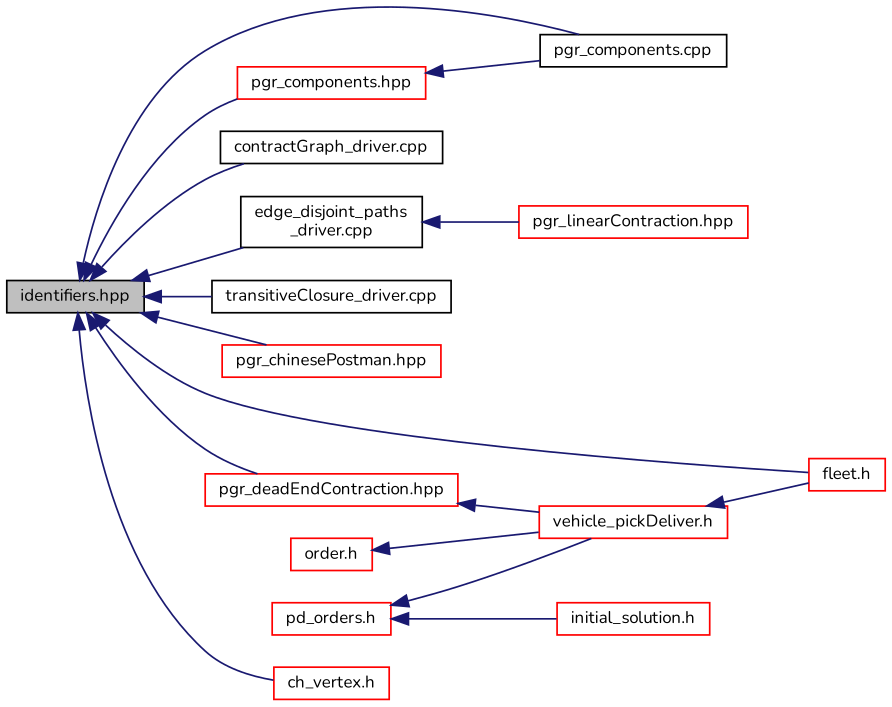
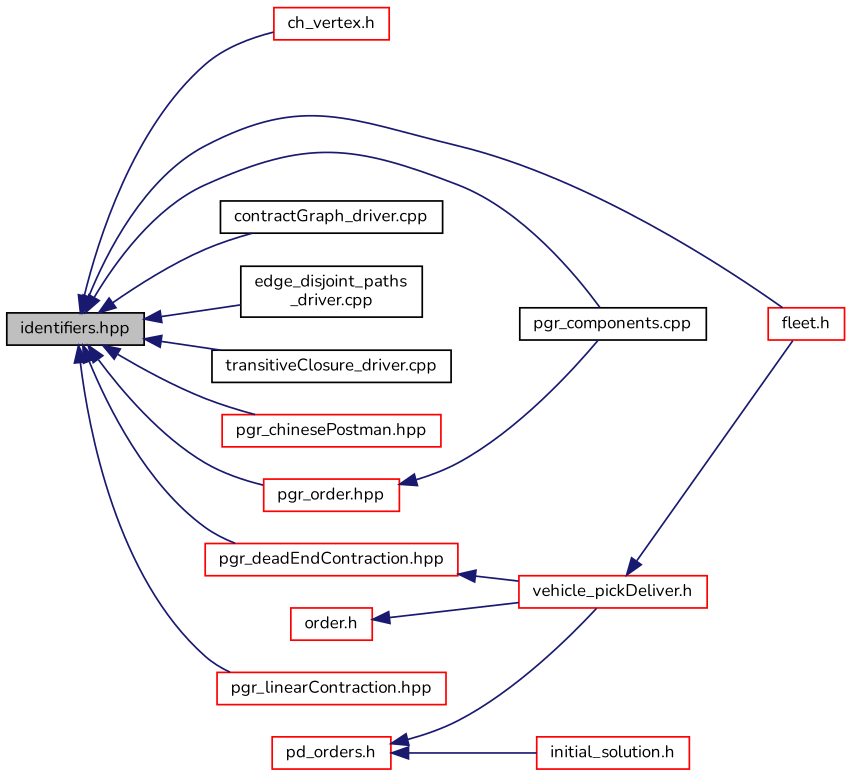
(332, 83) -> (332, 495)
(480, 222) -> (124, 534)
